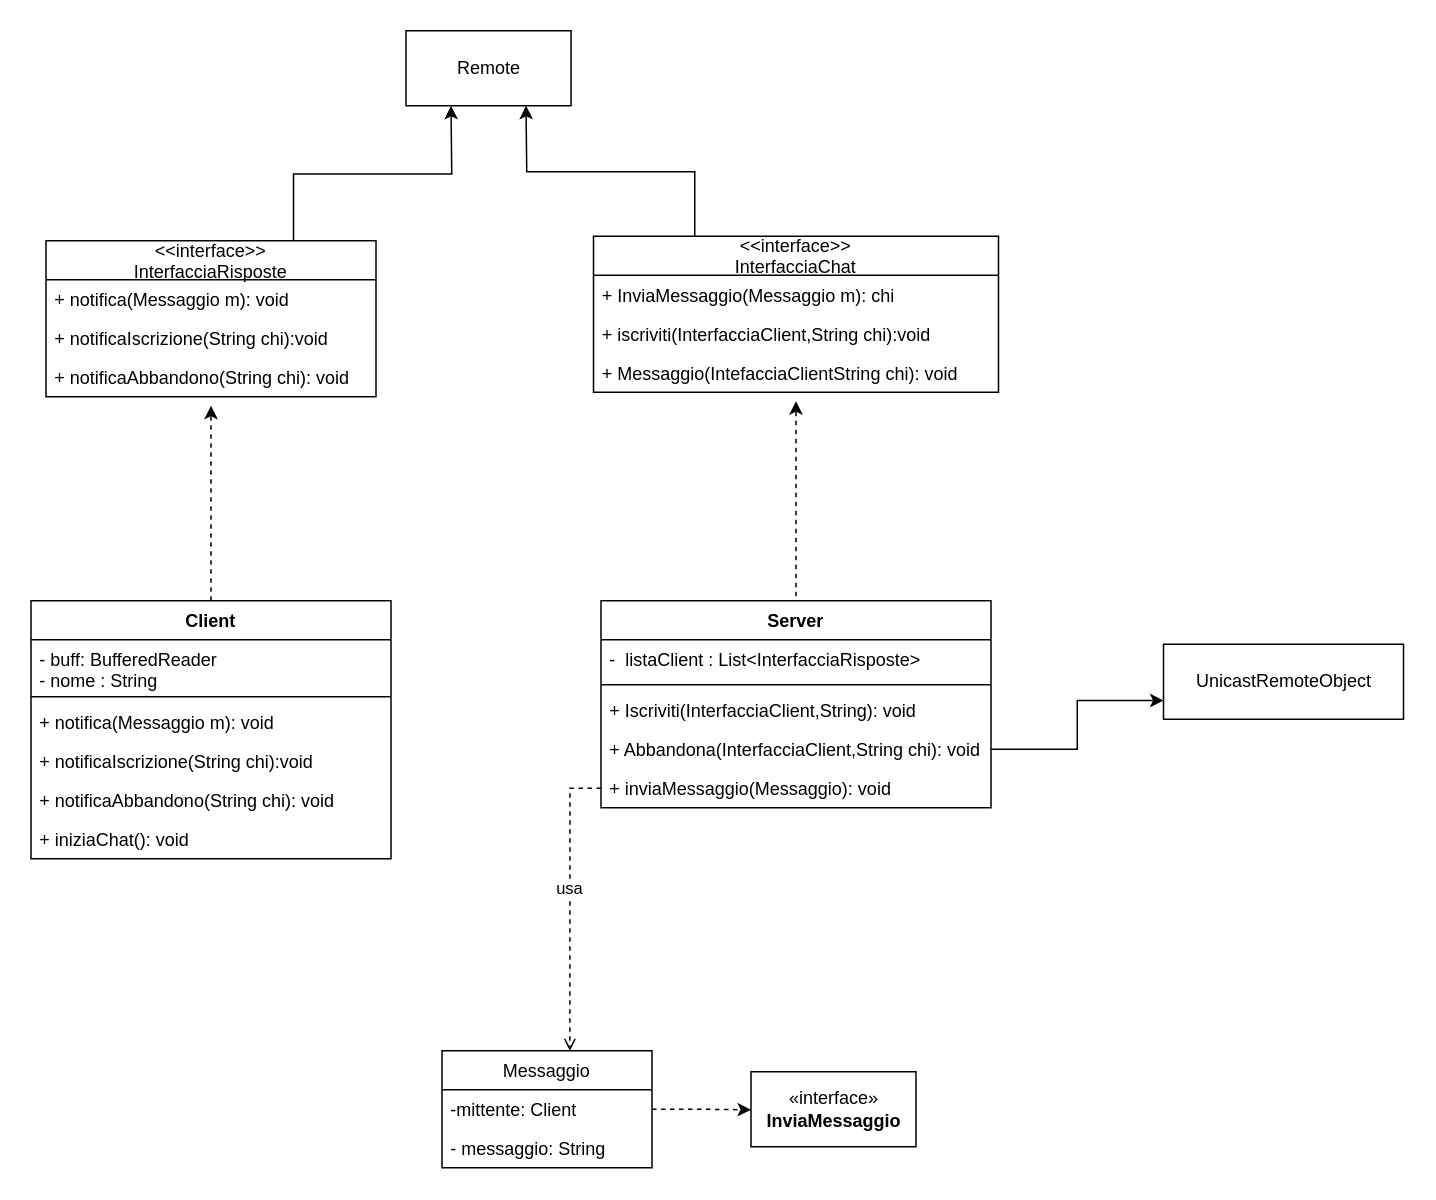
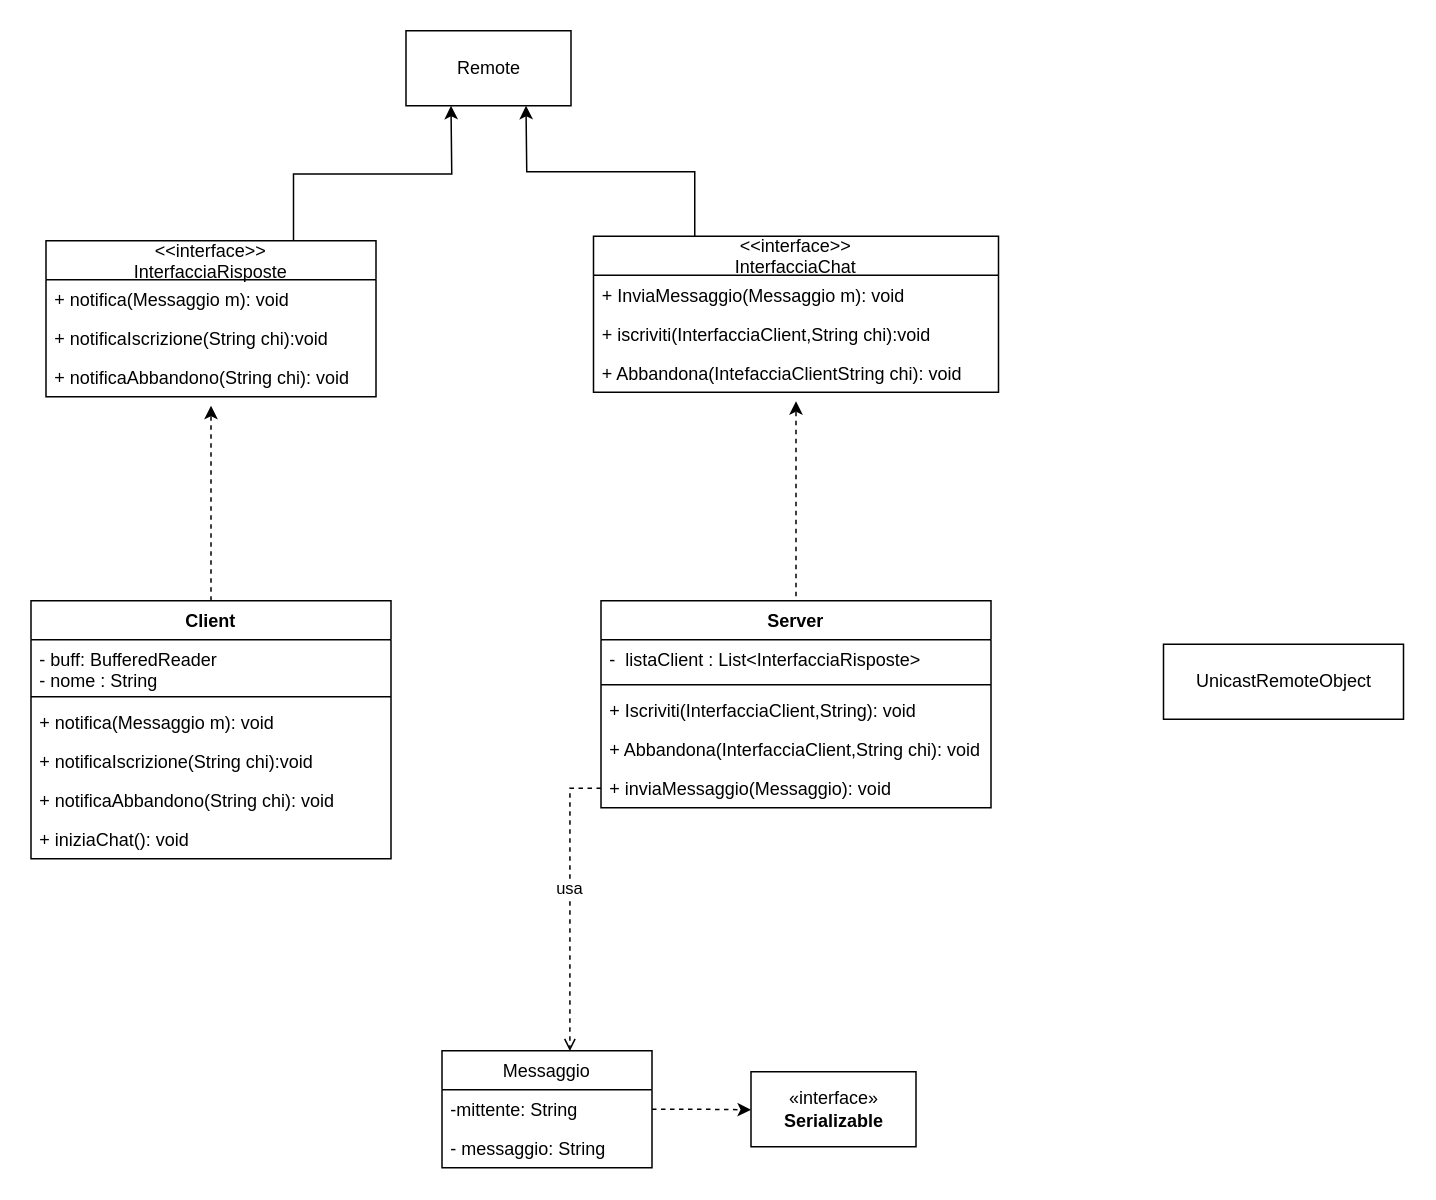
(754, 296) -> (759, 296)
(803, 374) -> (805, 374)
(1077, 730) -> none
(834, 1109) -> (834, 1109)
(524, 1110) -> (526, 1110)
